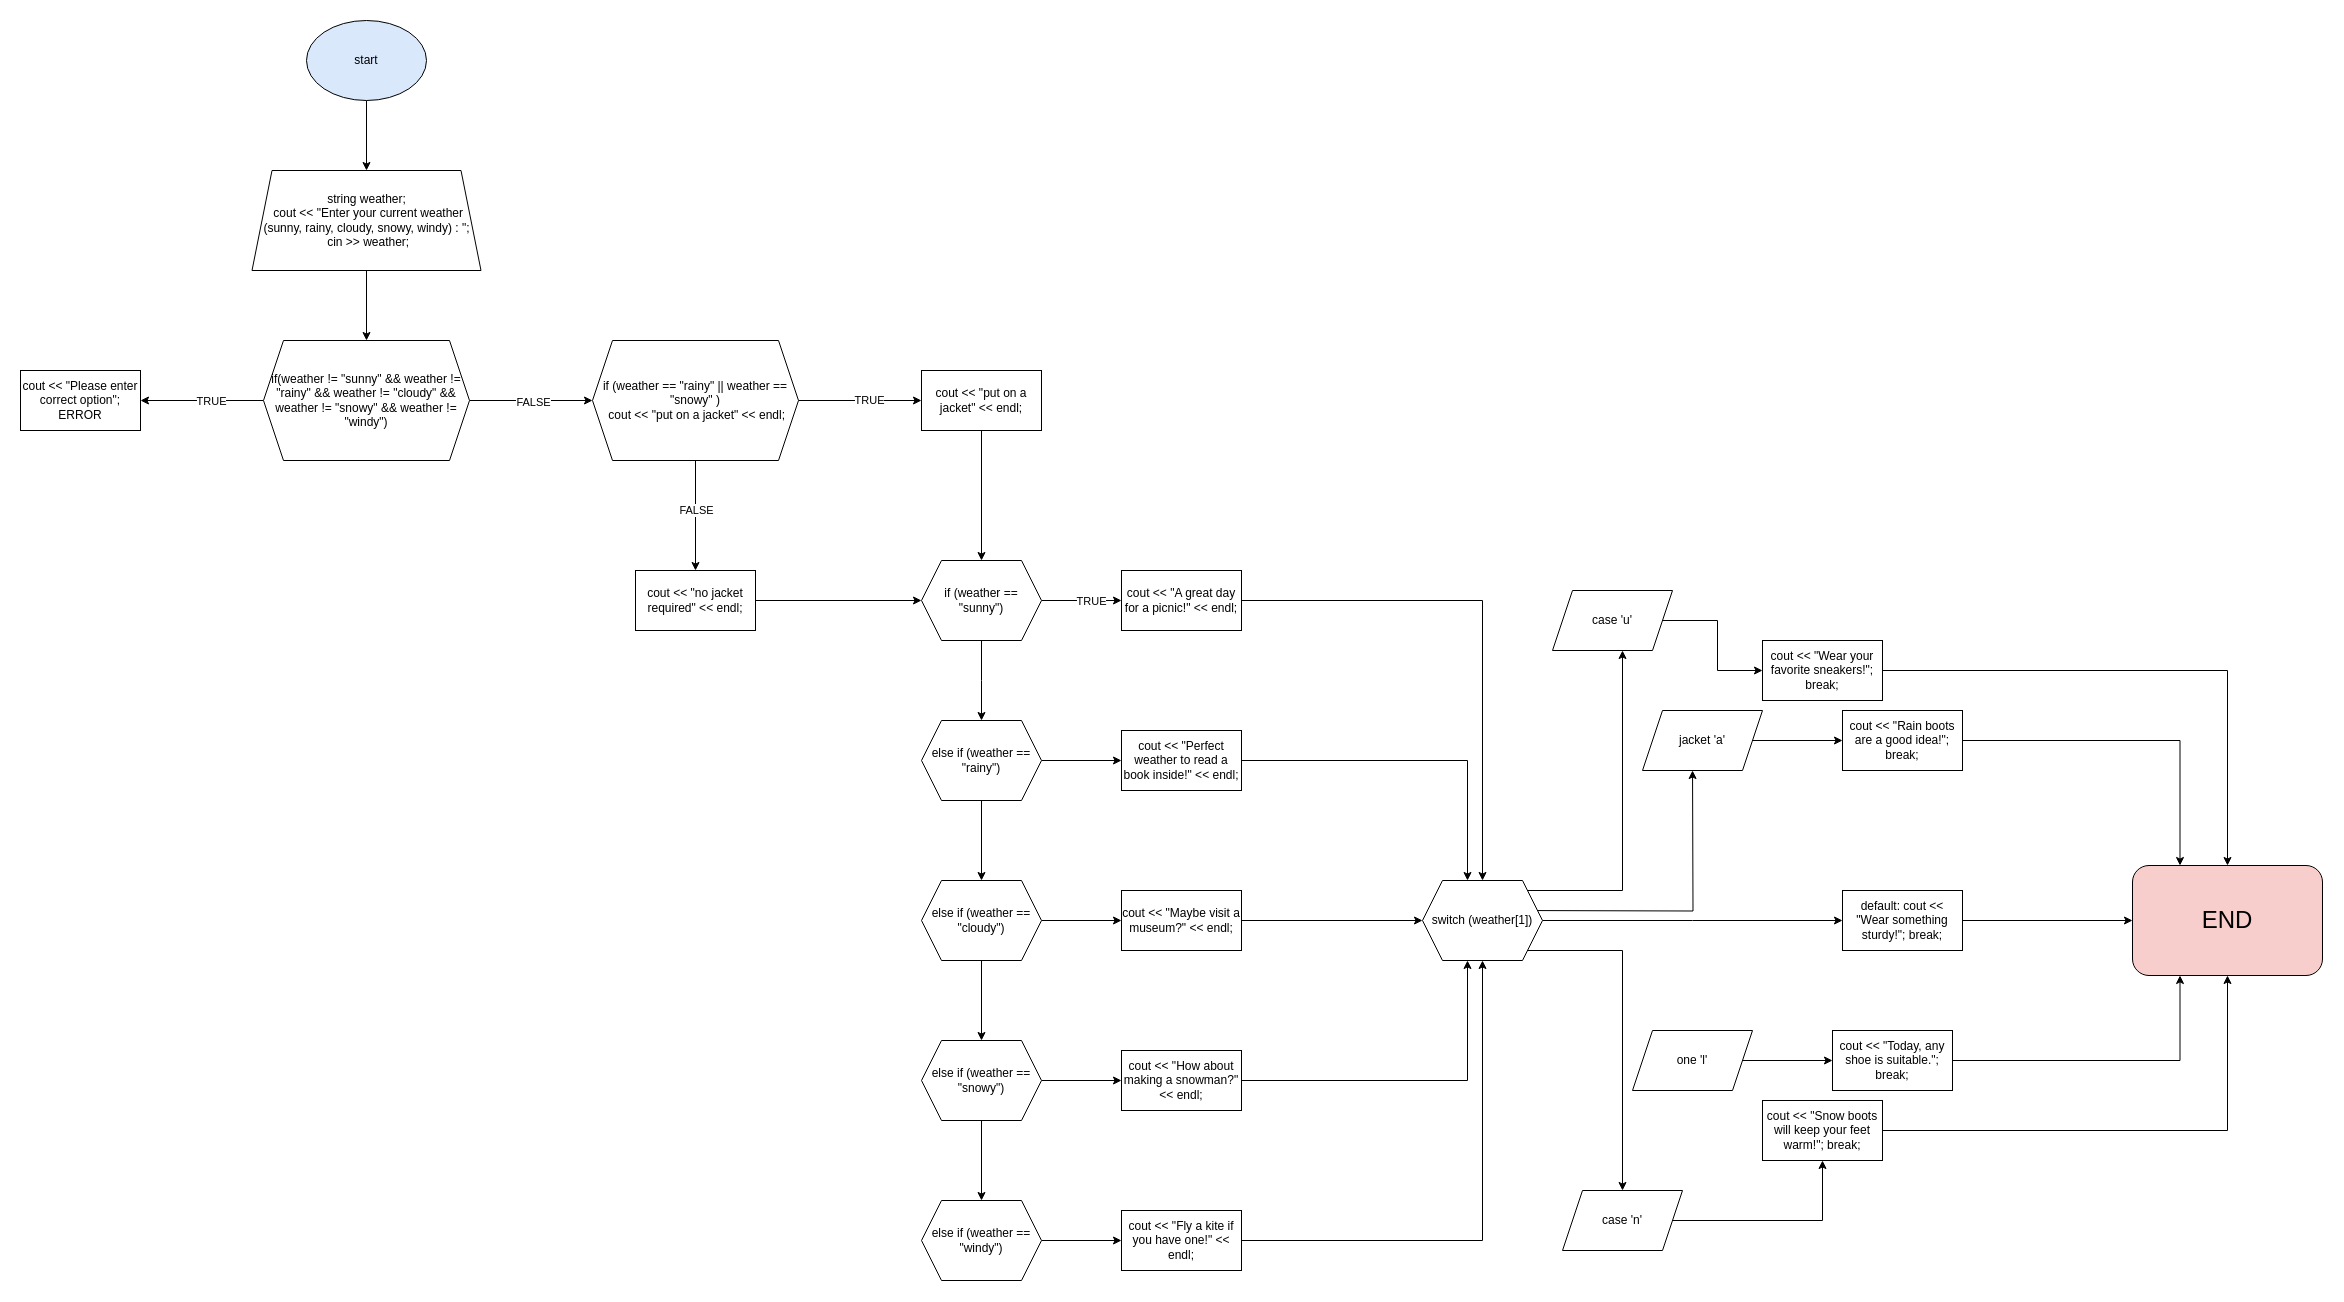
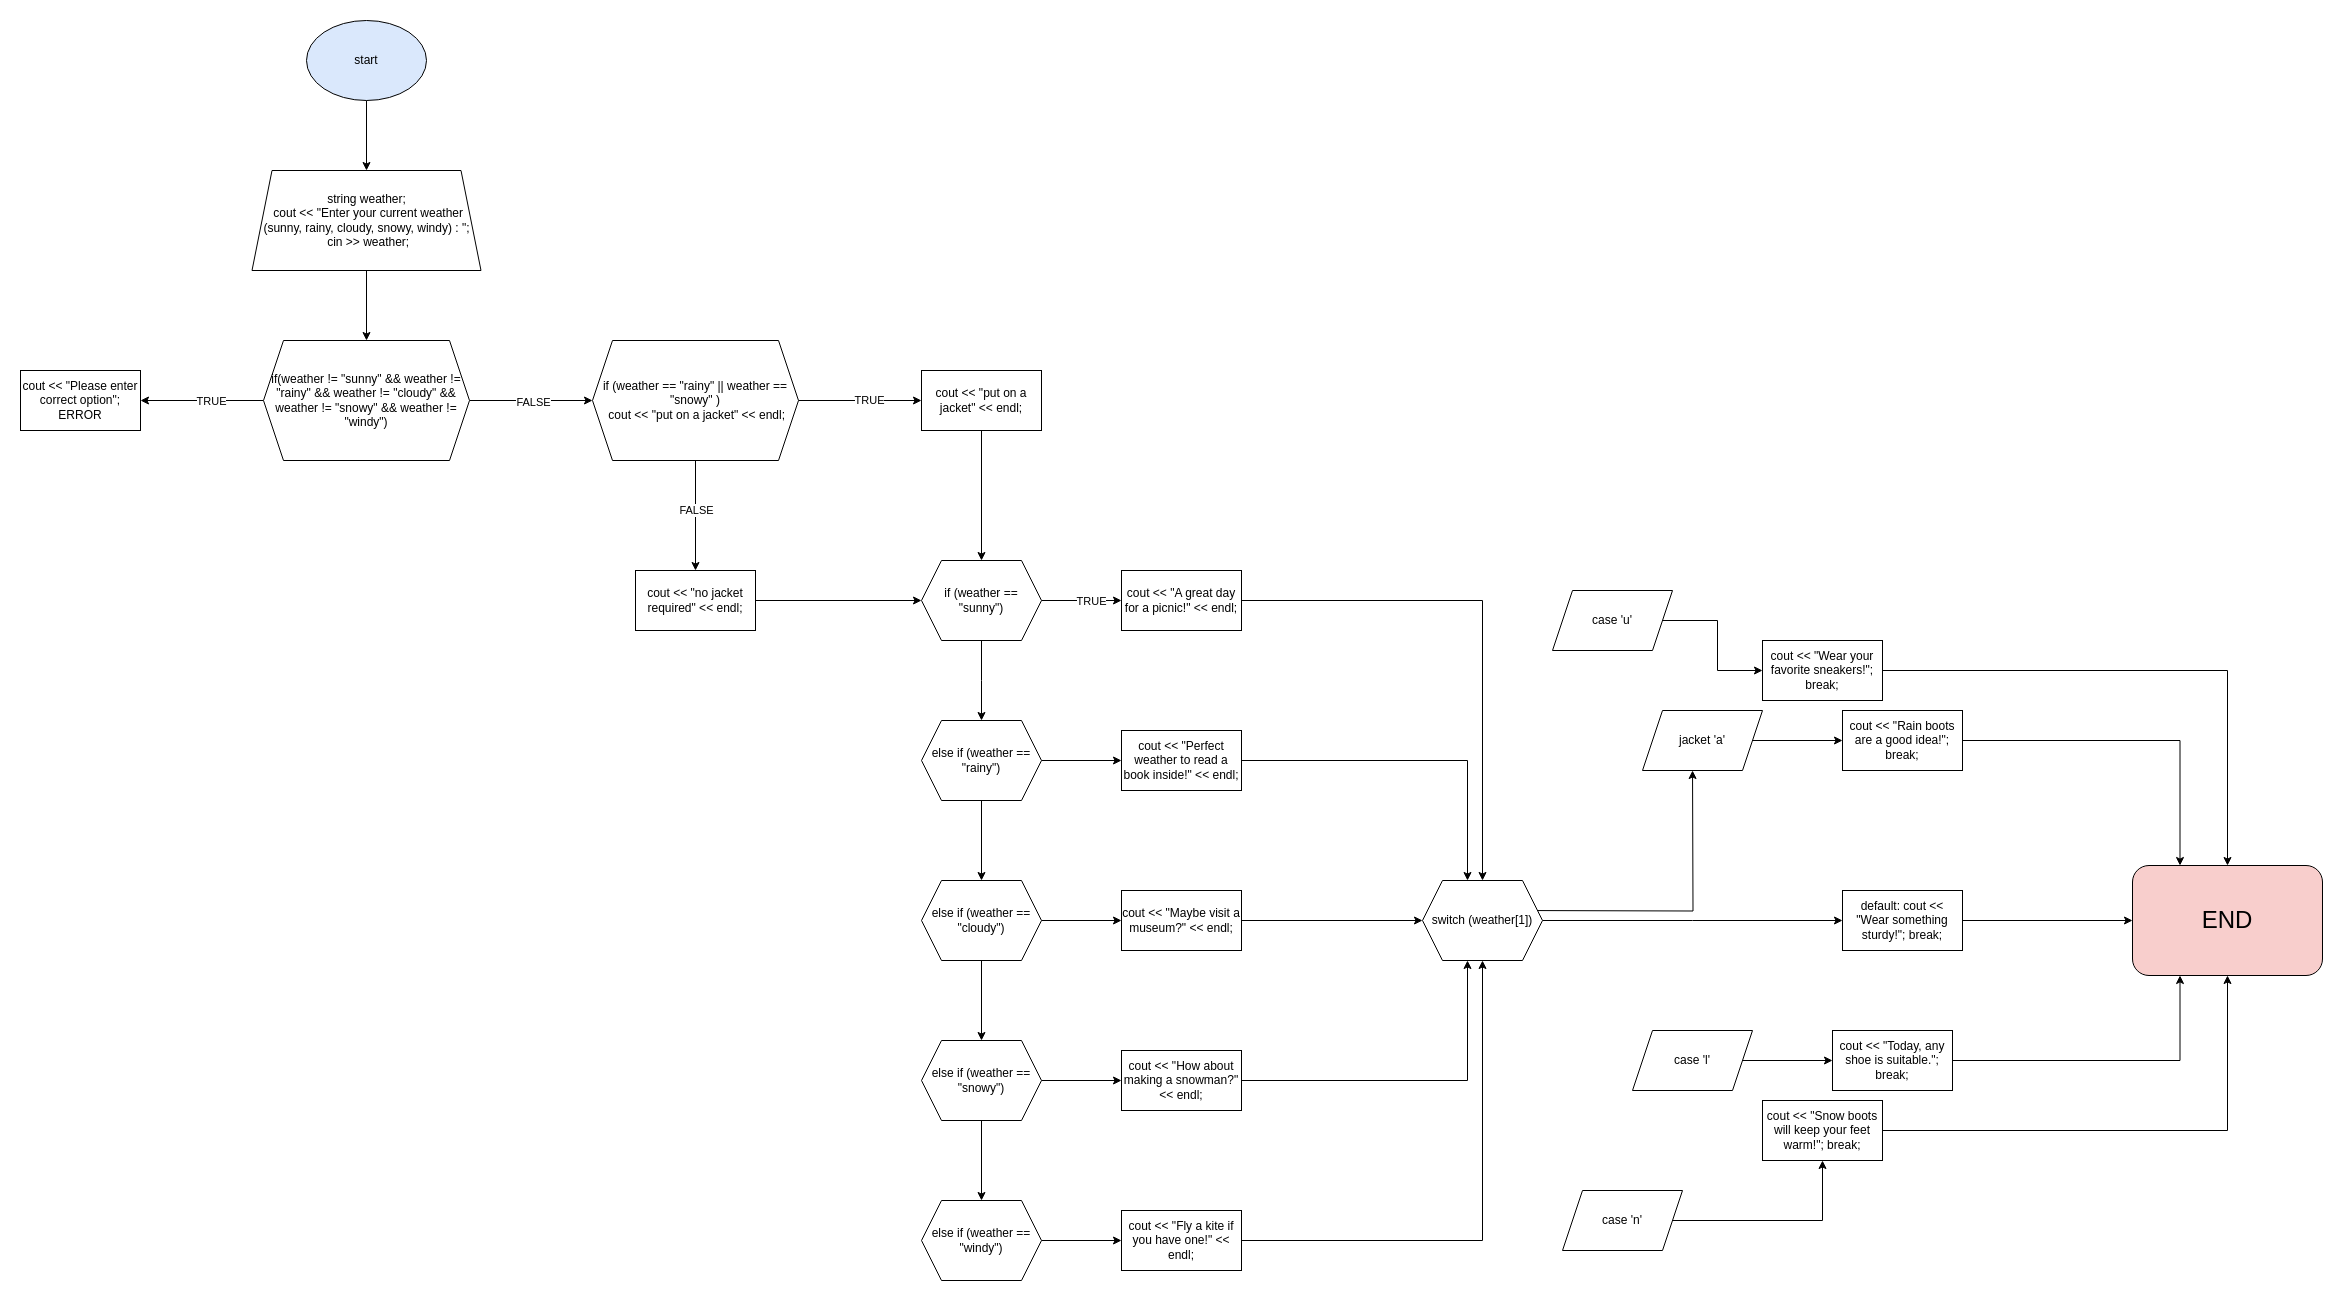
(1623, 821) -> none
(1623, 1020) -> none
(1693, 1061) -> (1693, 1061)
